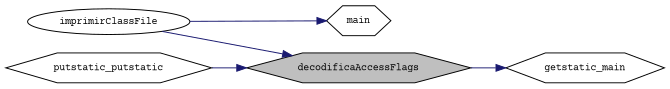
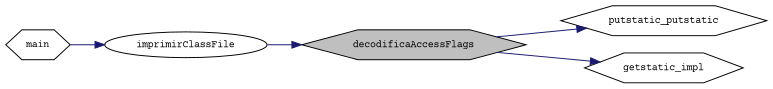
(253, 21) -> (83, 45)
(224, 68) -> (537, 33)
(585, 68) -> (664, 68)
